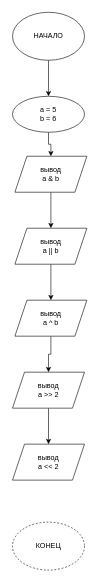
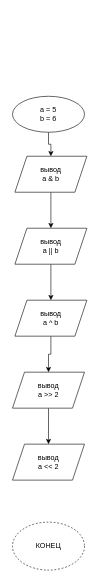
(48, 36) -> none
(48, 76) -> none
